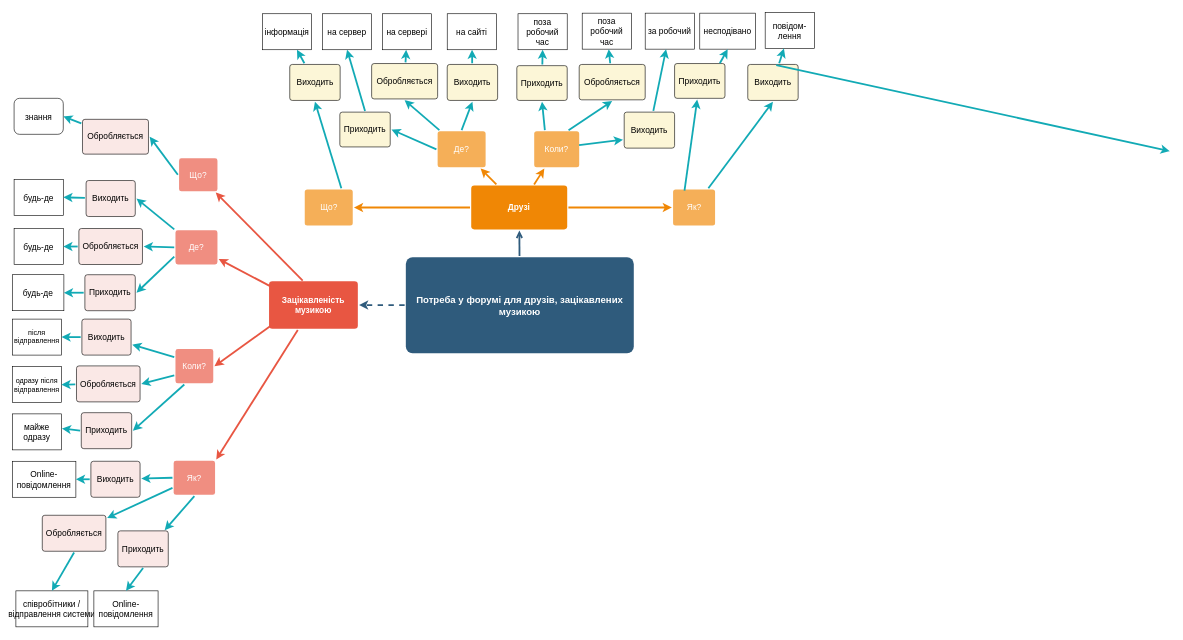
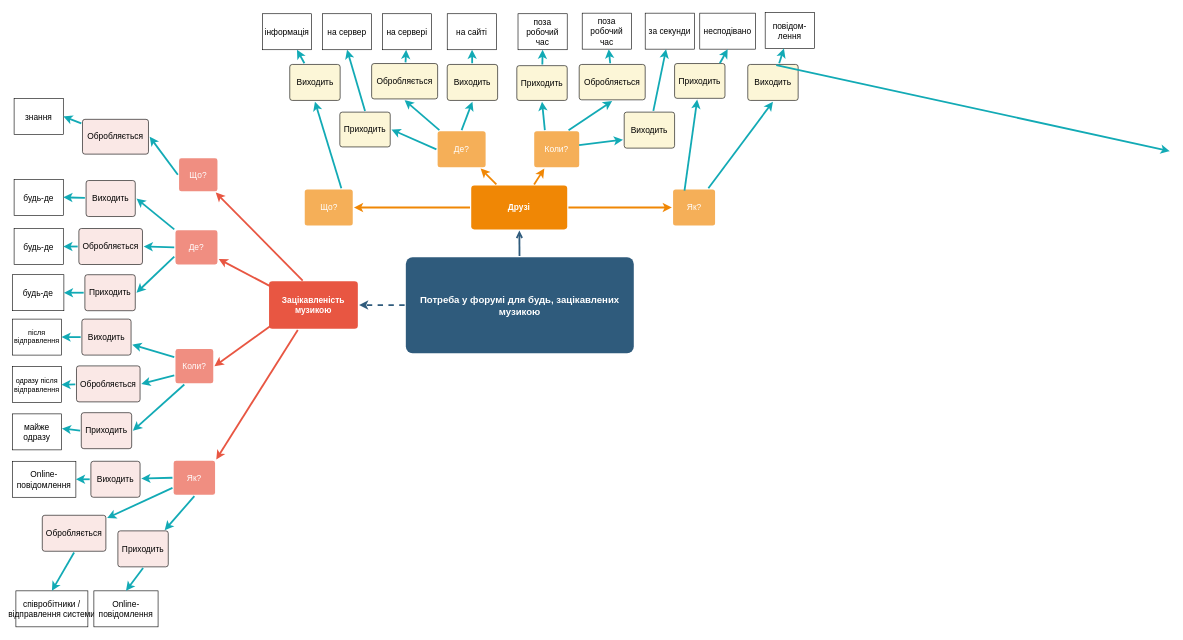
(670, 31) -> (670, 31)
(39, 116) -> (39, 116)
(520, 305) -> (520, 305)
